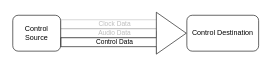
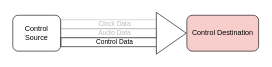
(223, 33) -> (223, 33)
